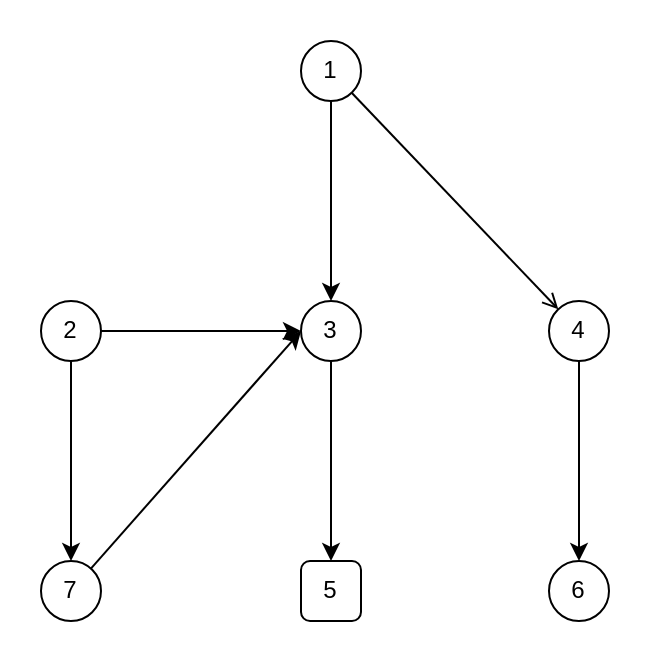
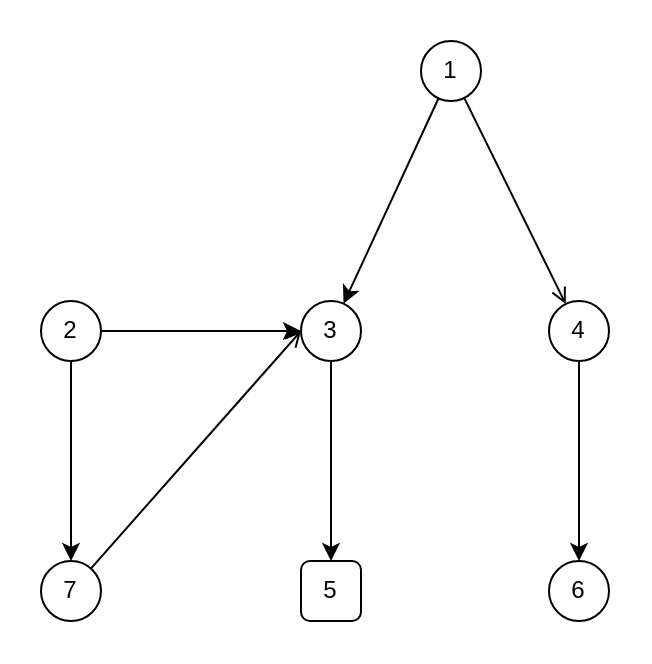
(331, 71) -> (451, 71)
(291, 342) -> (293, 340)
